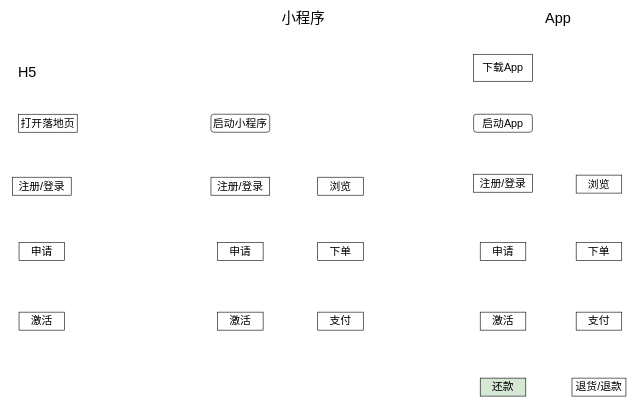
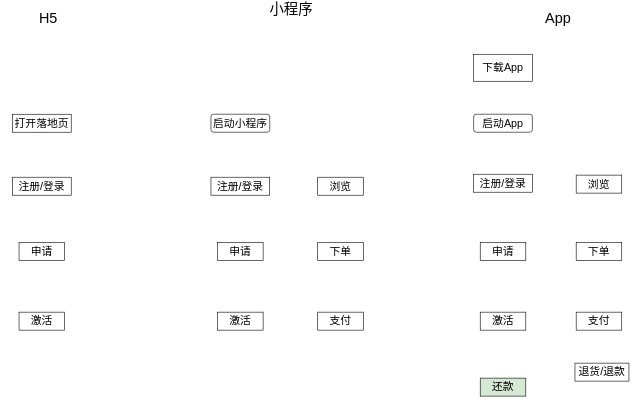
(303, 18) -> (291, 9)
(27, 72) -> (48, 18)
(48, 123) -> (42, 123)
(599, 387) -> (602, 372)
